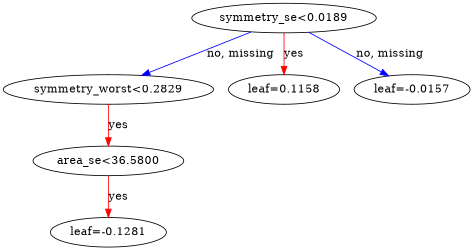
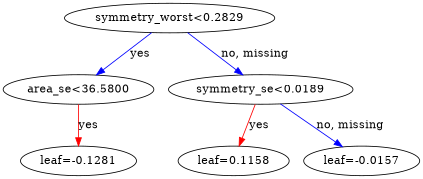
(200, 52) -> (212, 51)
(108, 121) -> (127, 51)
